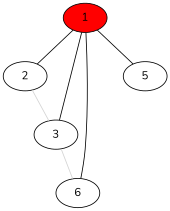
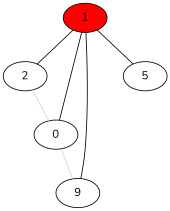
(56, 135) -> (56, 135)
(78, 193) -> (78, 193)
